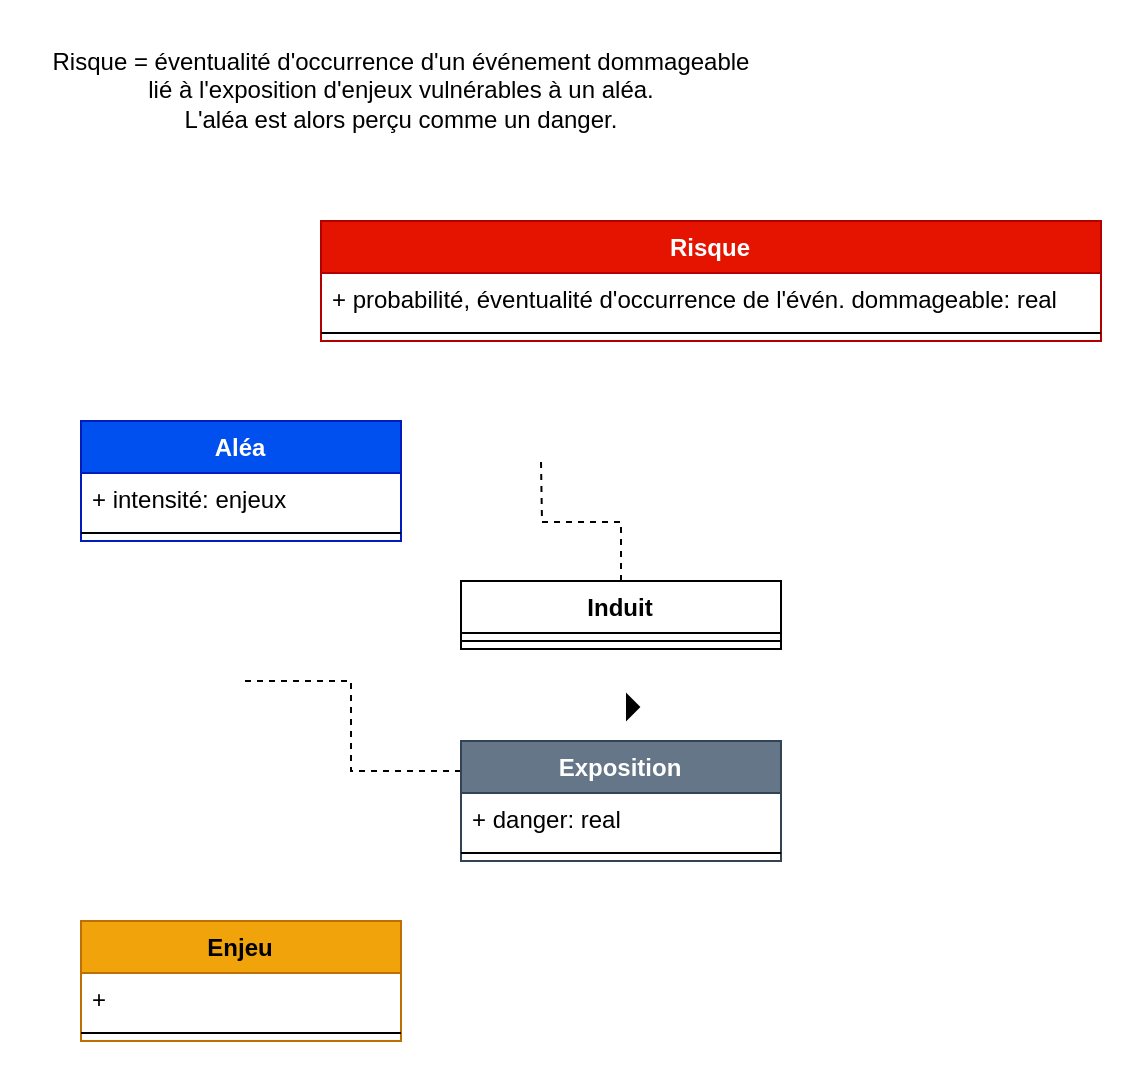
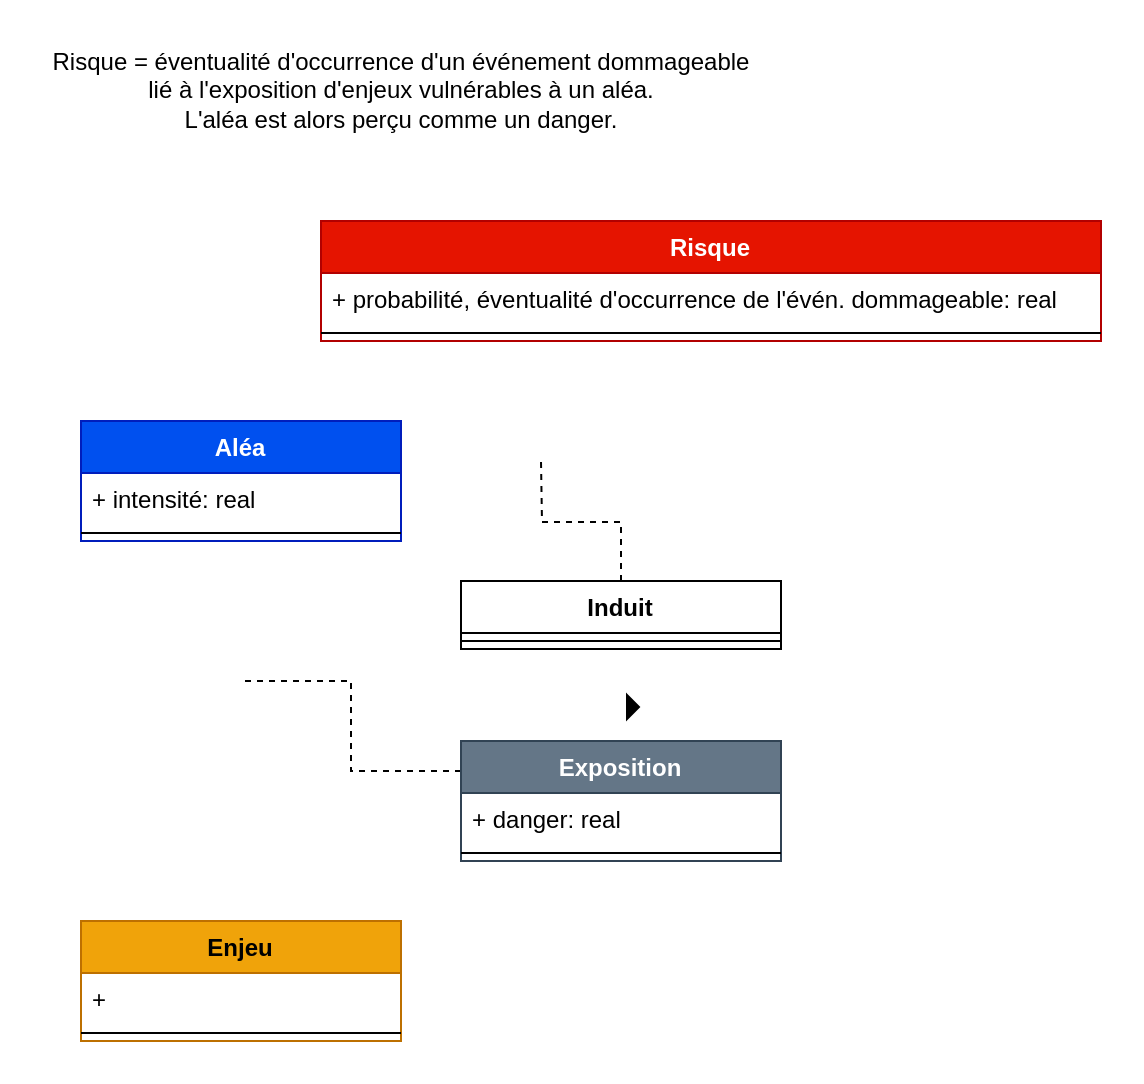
(204, 500) -> (188, 500)
